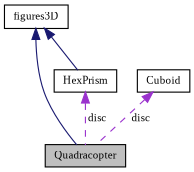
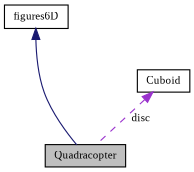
(36, 17) -> (36, 17)
(85, 81) -> none
